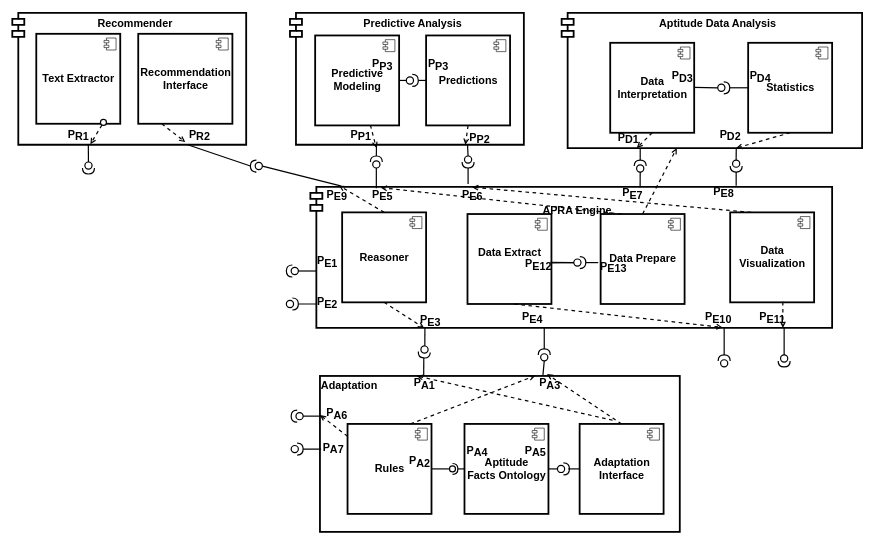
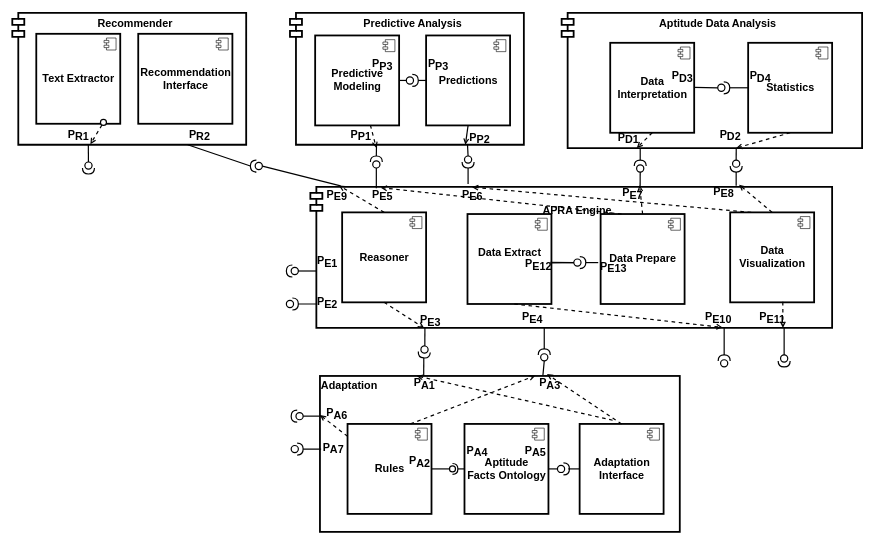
(172, 132) -> none
(467, 134) -> (467, 134)
(659, 183) -> (642, 201)
none -> (757, 199)
